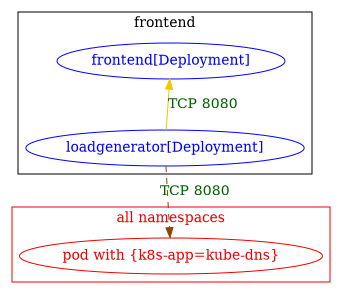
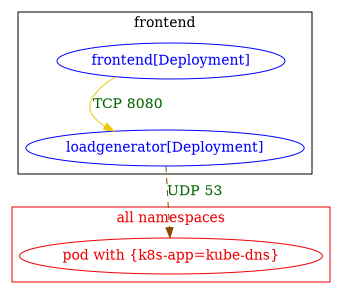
(168, 110) -> (92, 99)
(195, 192) -> (195, 192)
